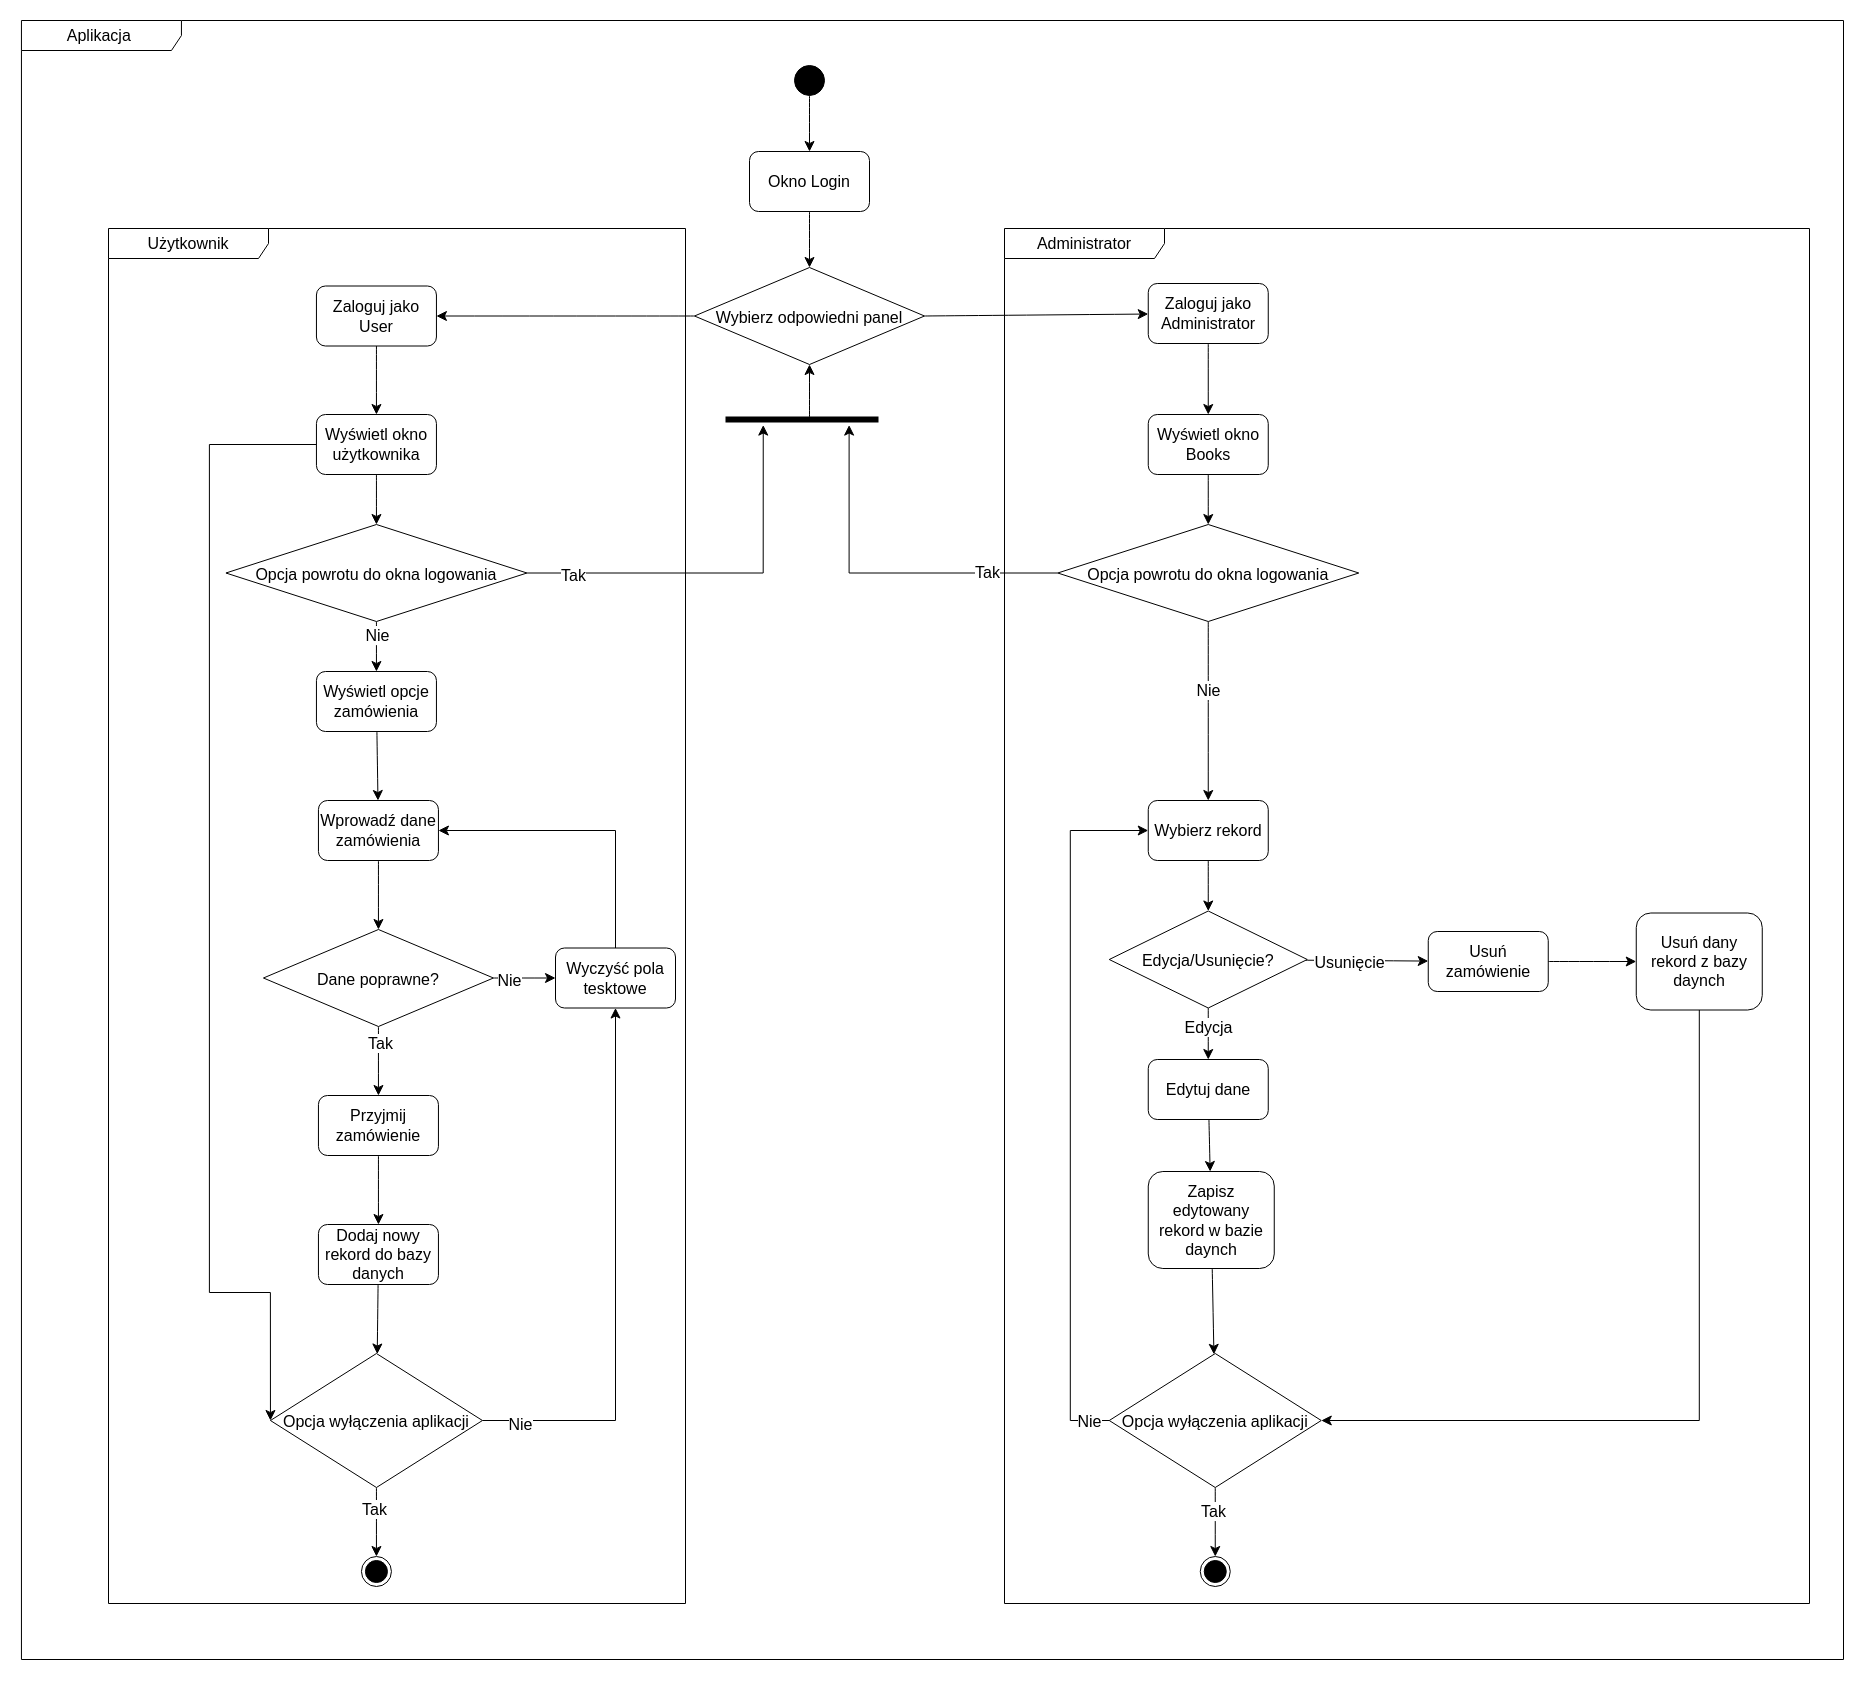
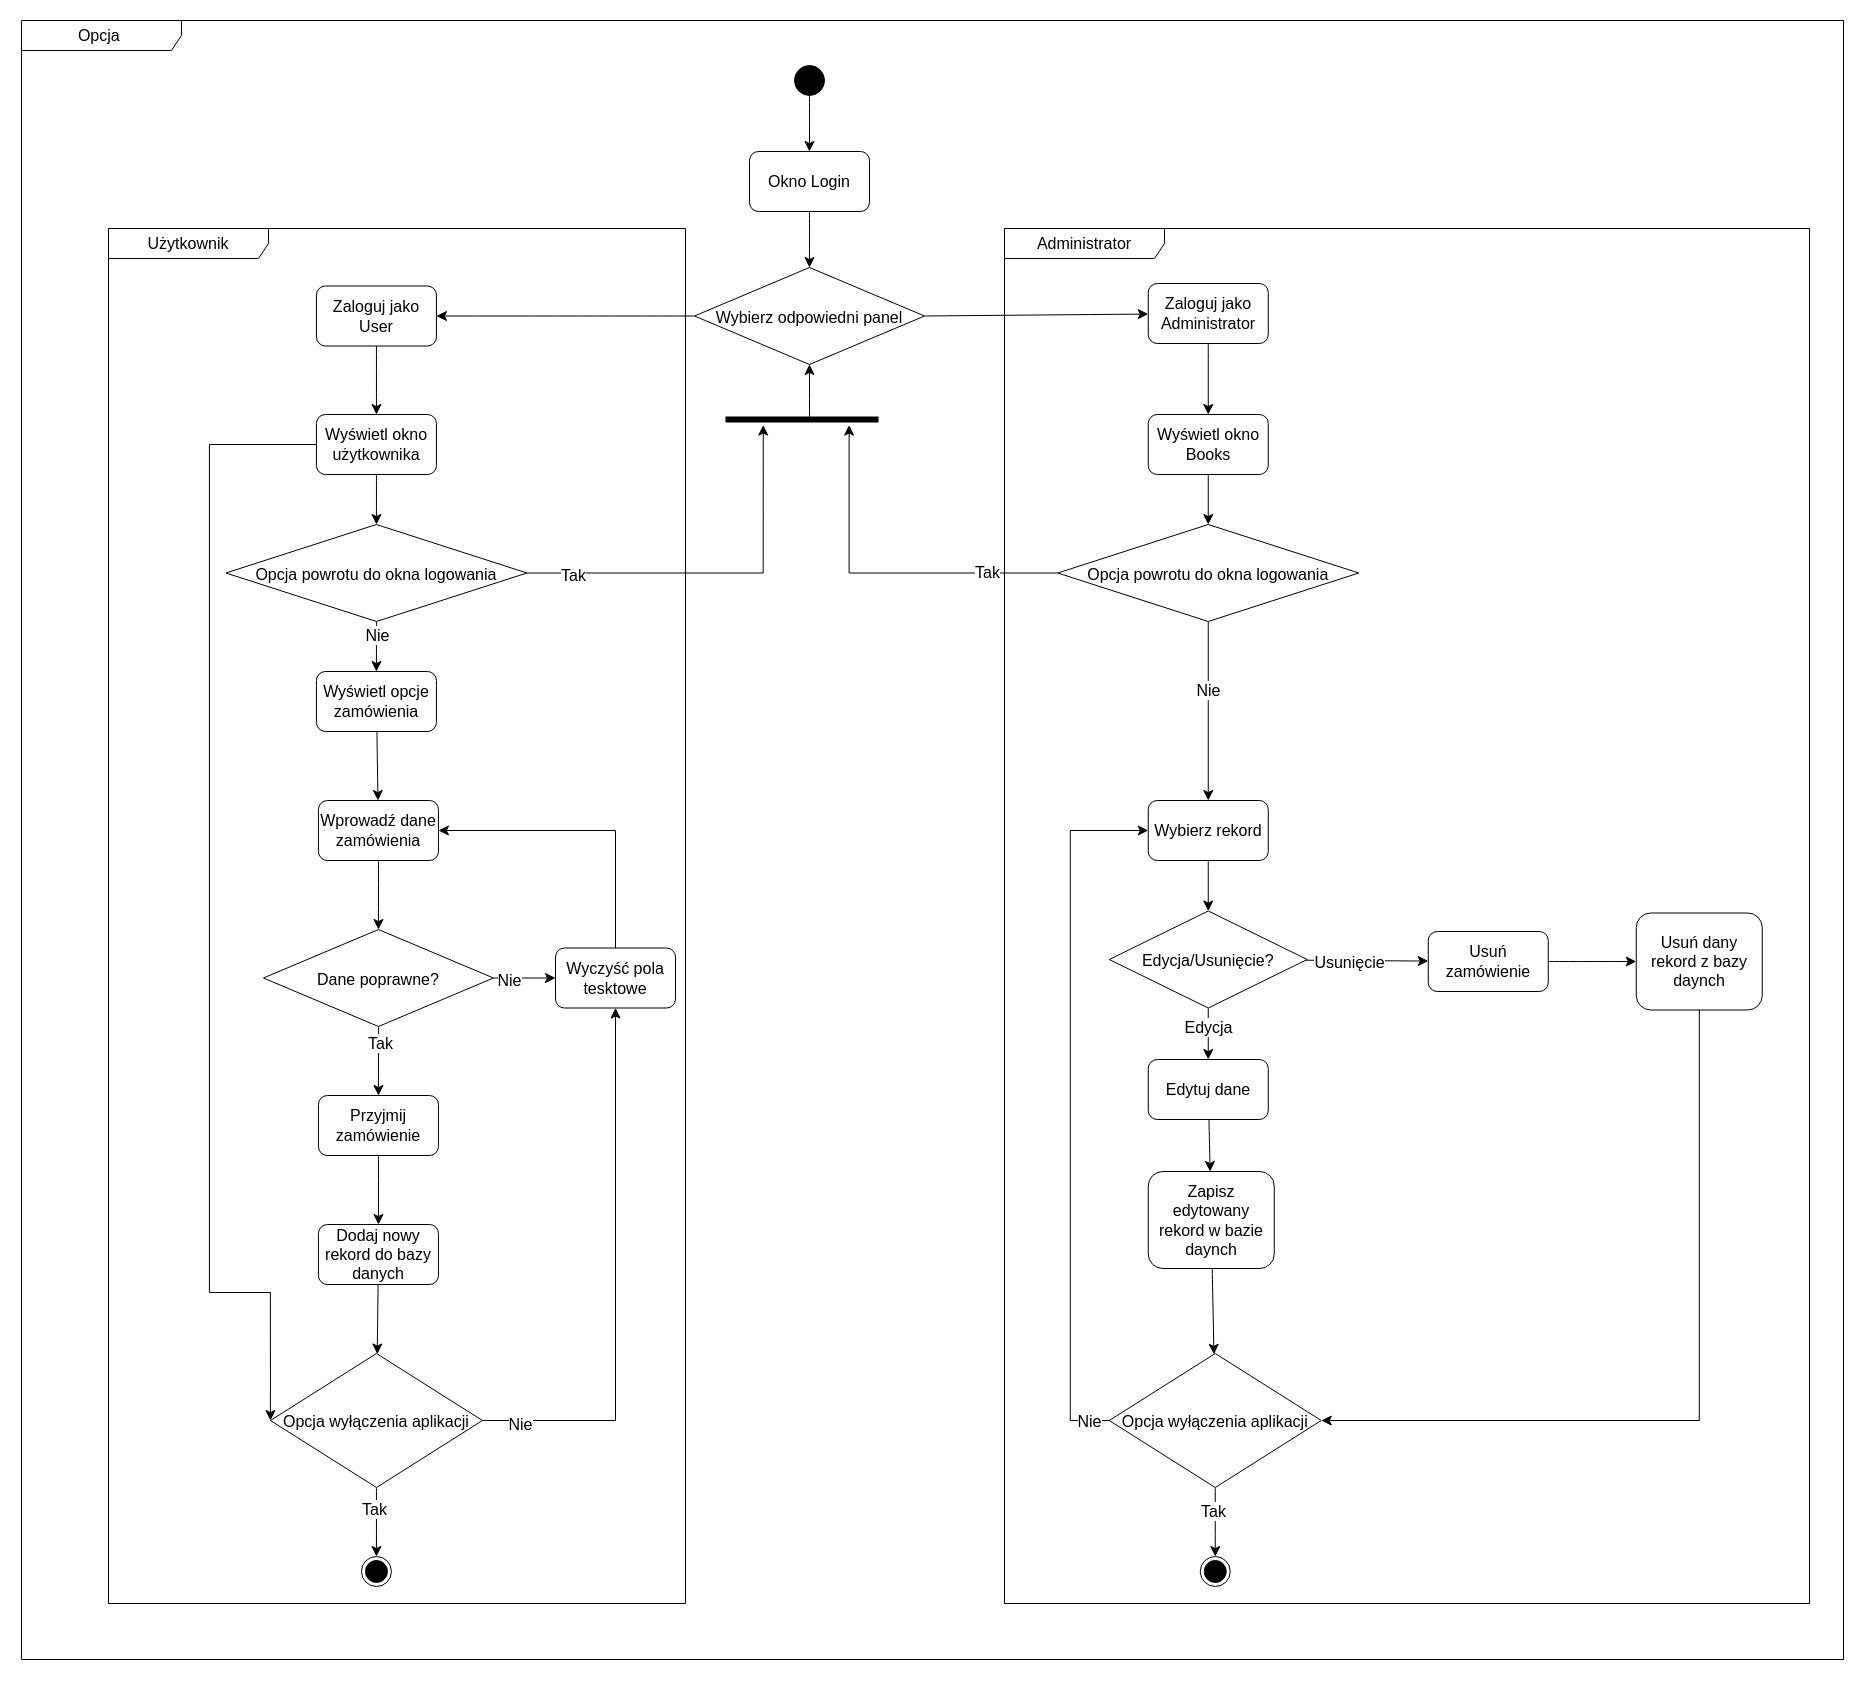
(102, 36) -> (102, 36)
